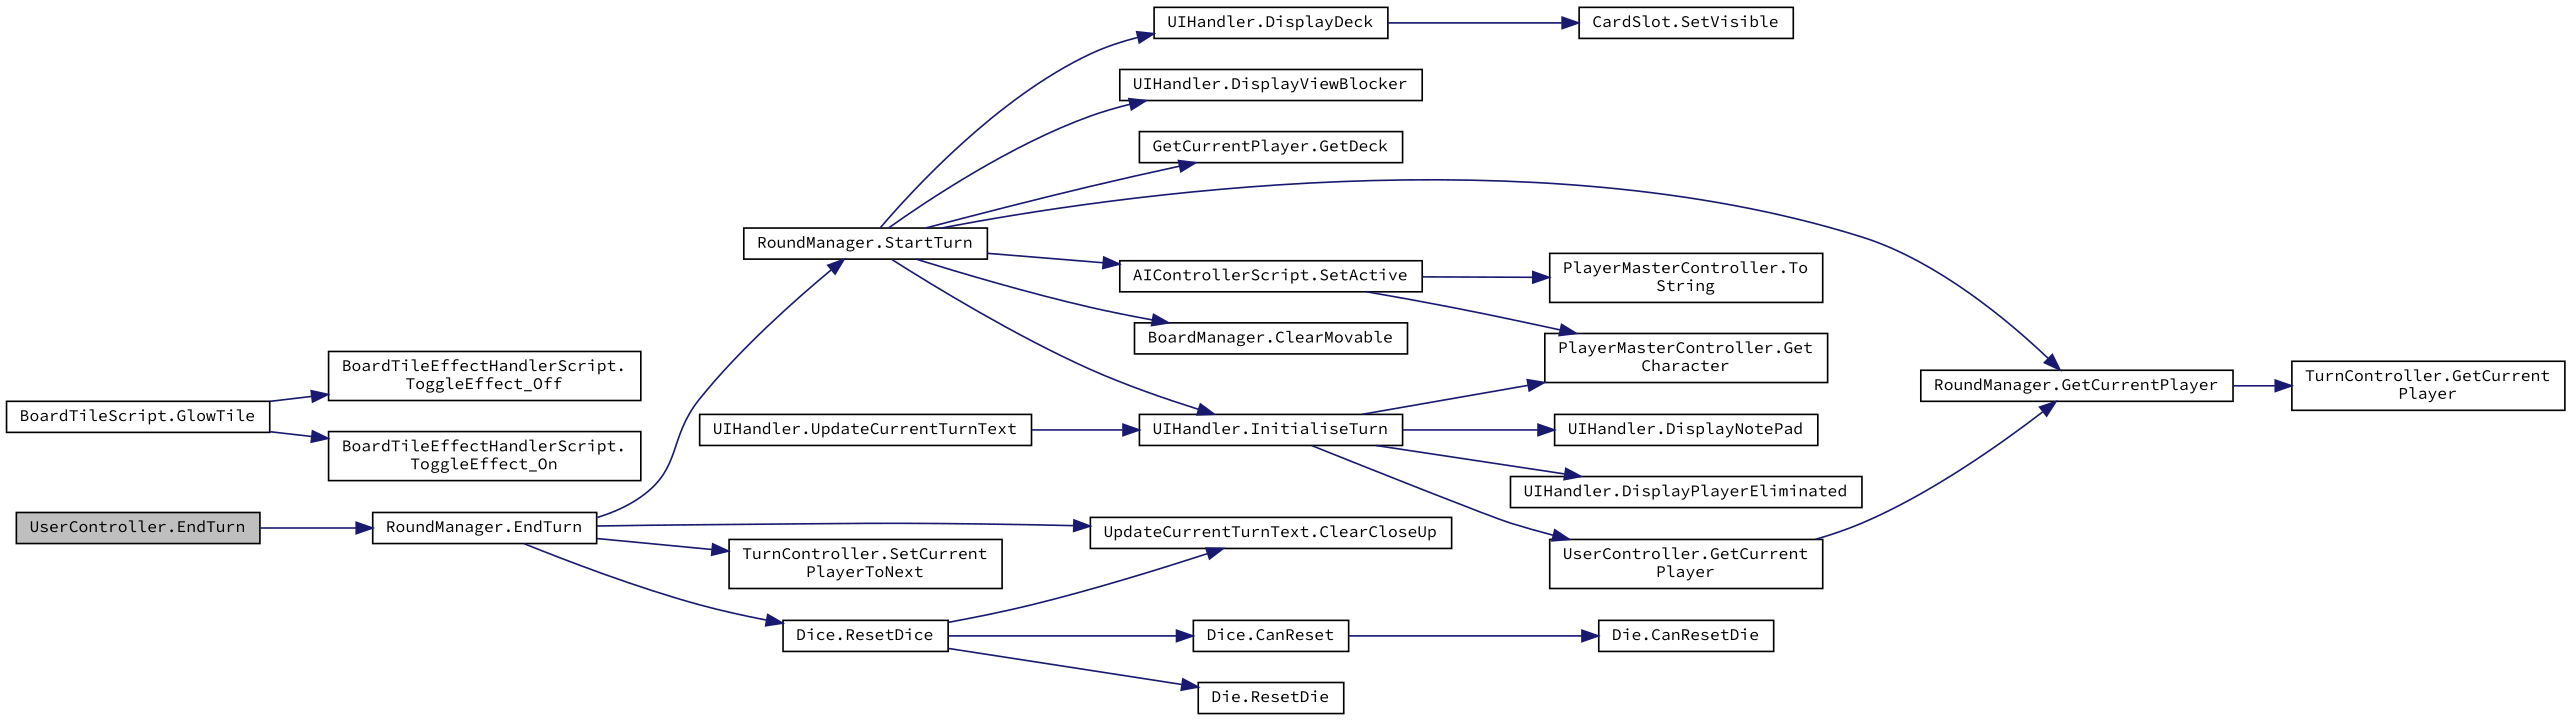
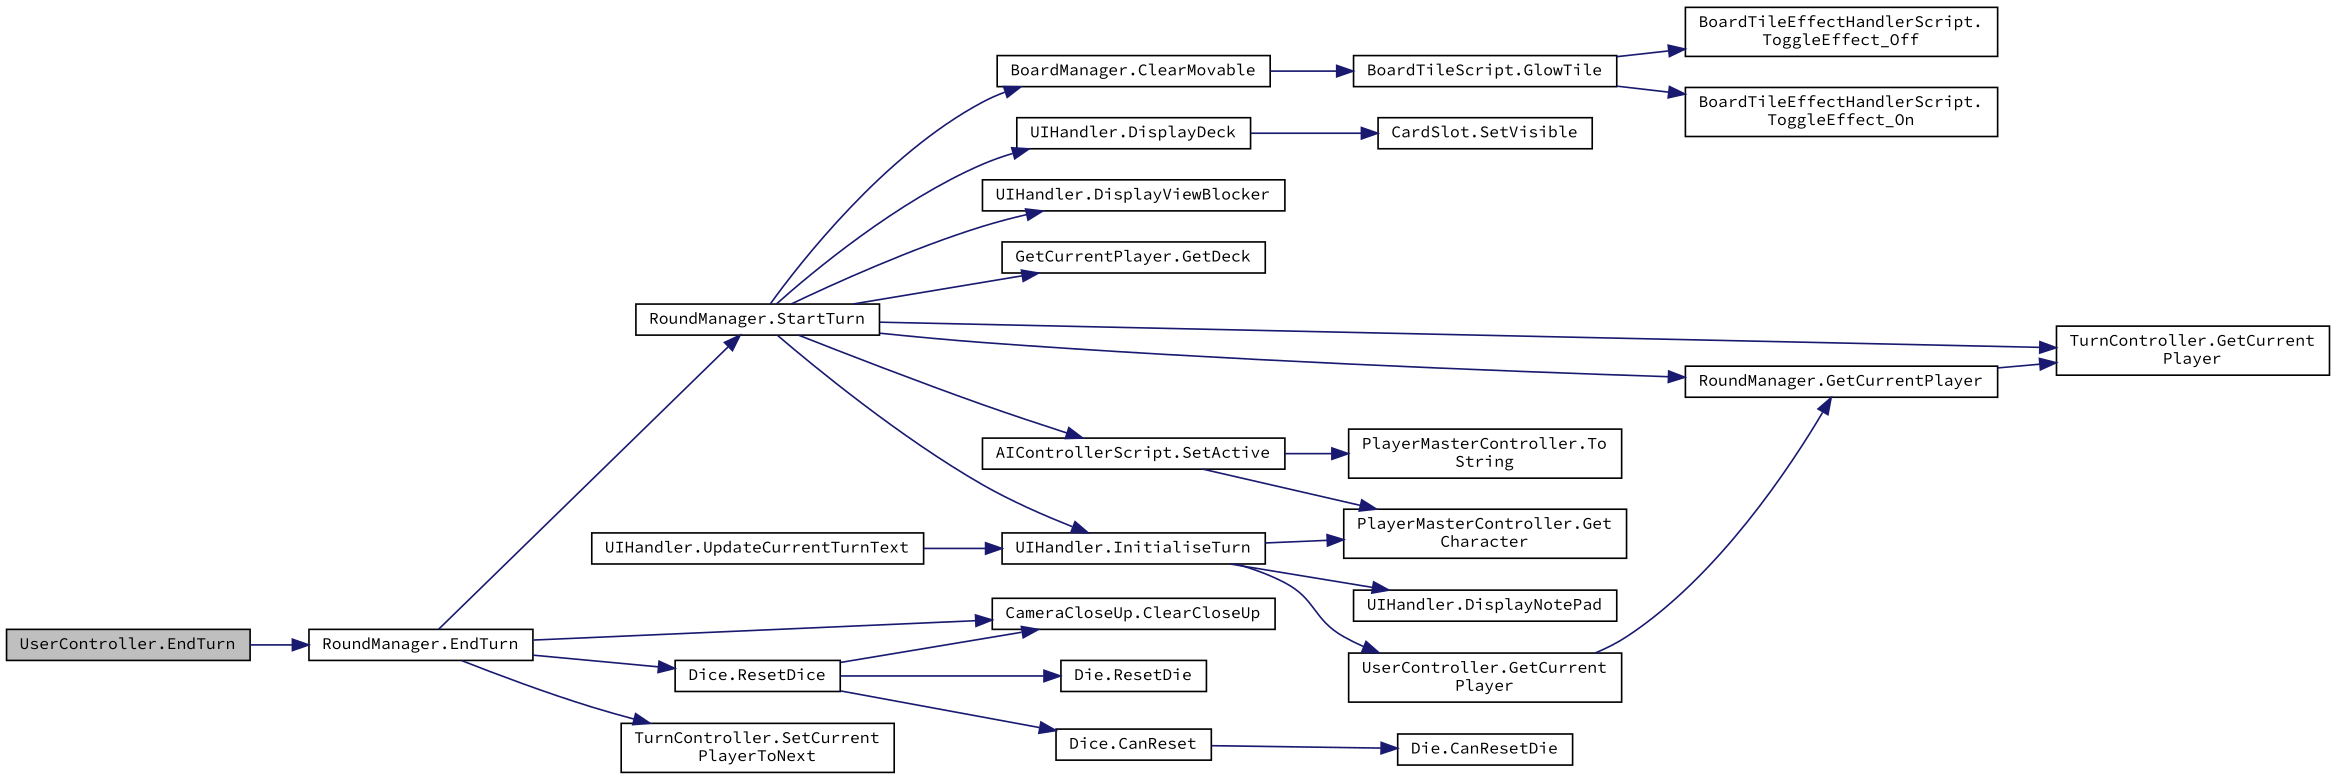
none -> (1303, 71)
none -> (1460, 335)
(1686, 492) -> none
(1271, 533) -> (1134, 614)
